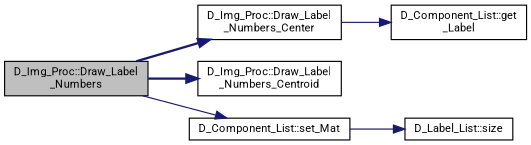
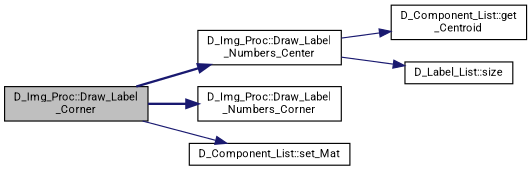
(459, 22) -> (459, 22)
(76, 79) -> (76, 104)
(270, 79) -> (270, 104)
(372, 129) -> (367, 61)
